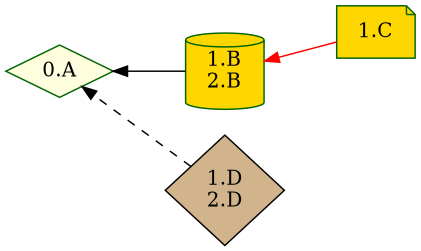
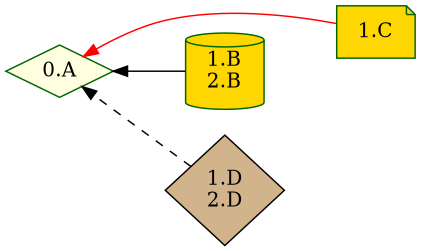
(308, 50) -> (213, 14)
